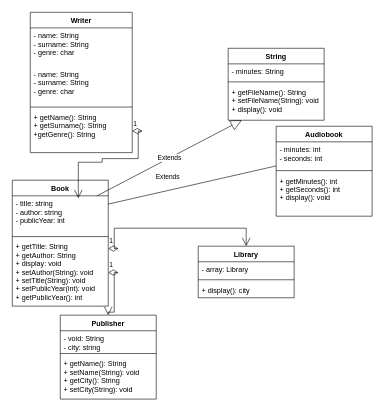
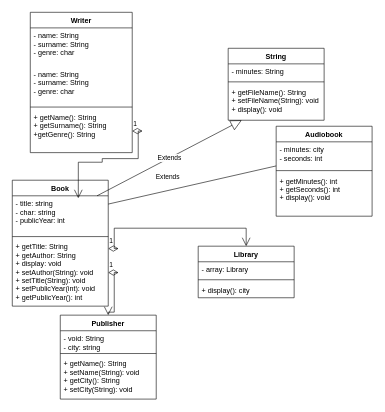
(303, 150) -> (305, 150)
(40, 204) -> (40, 204)
